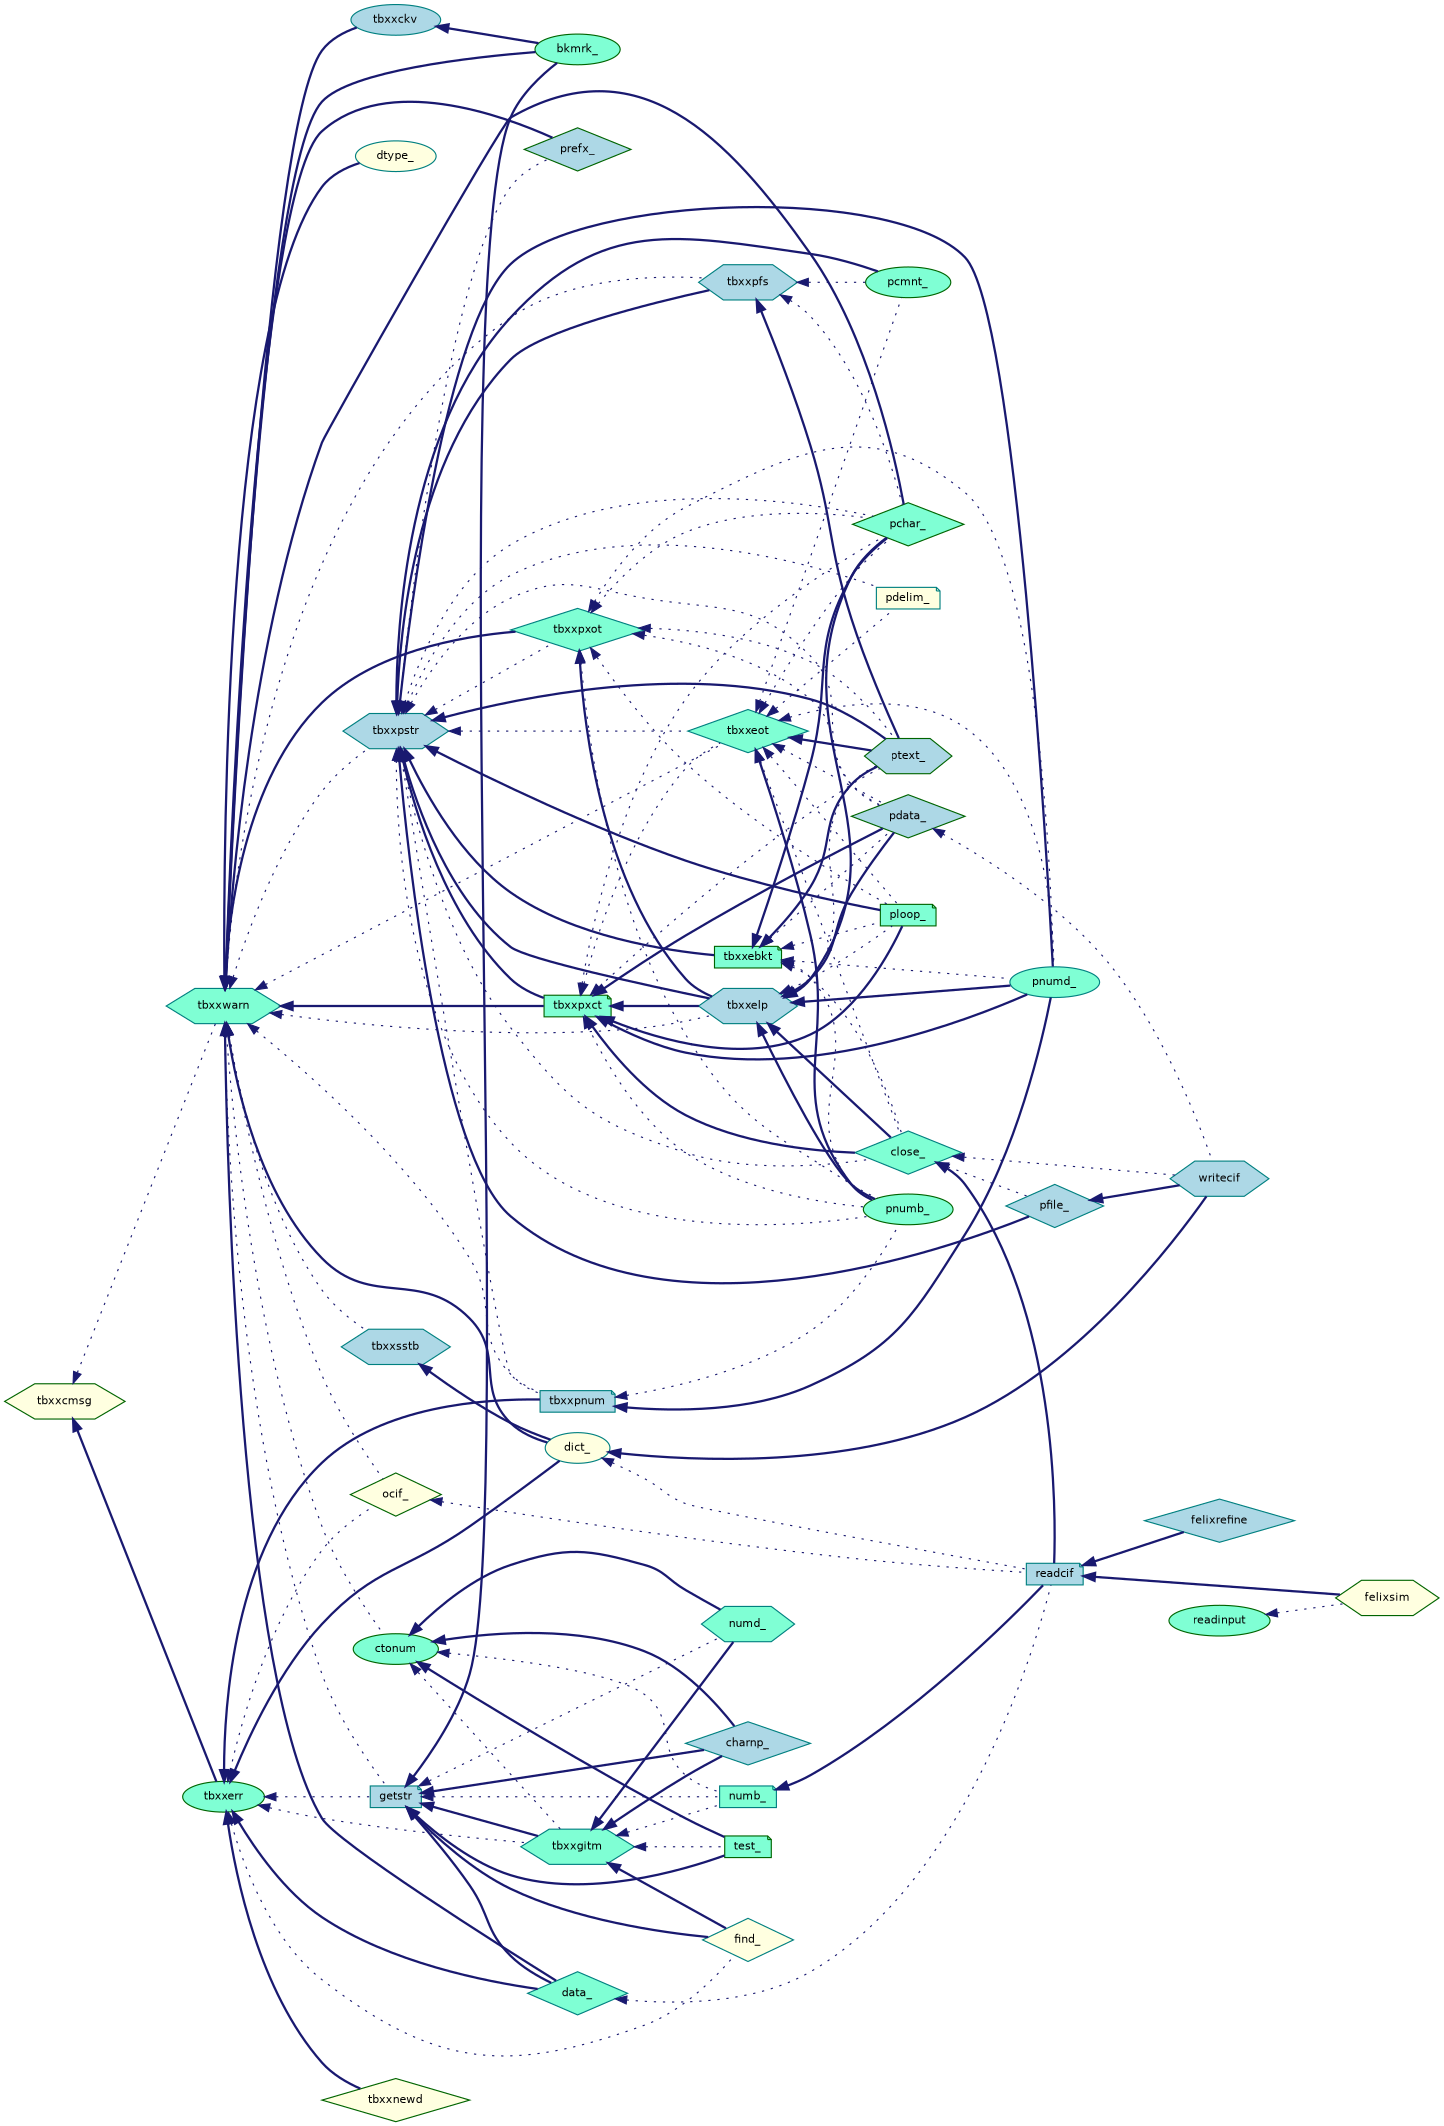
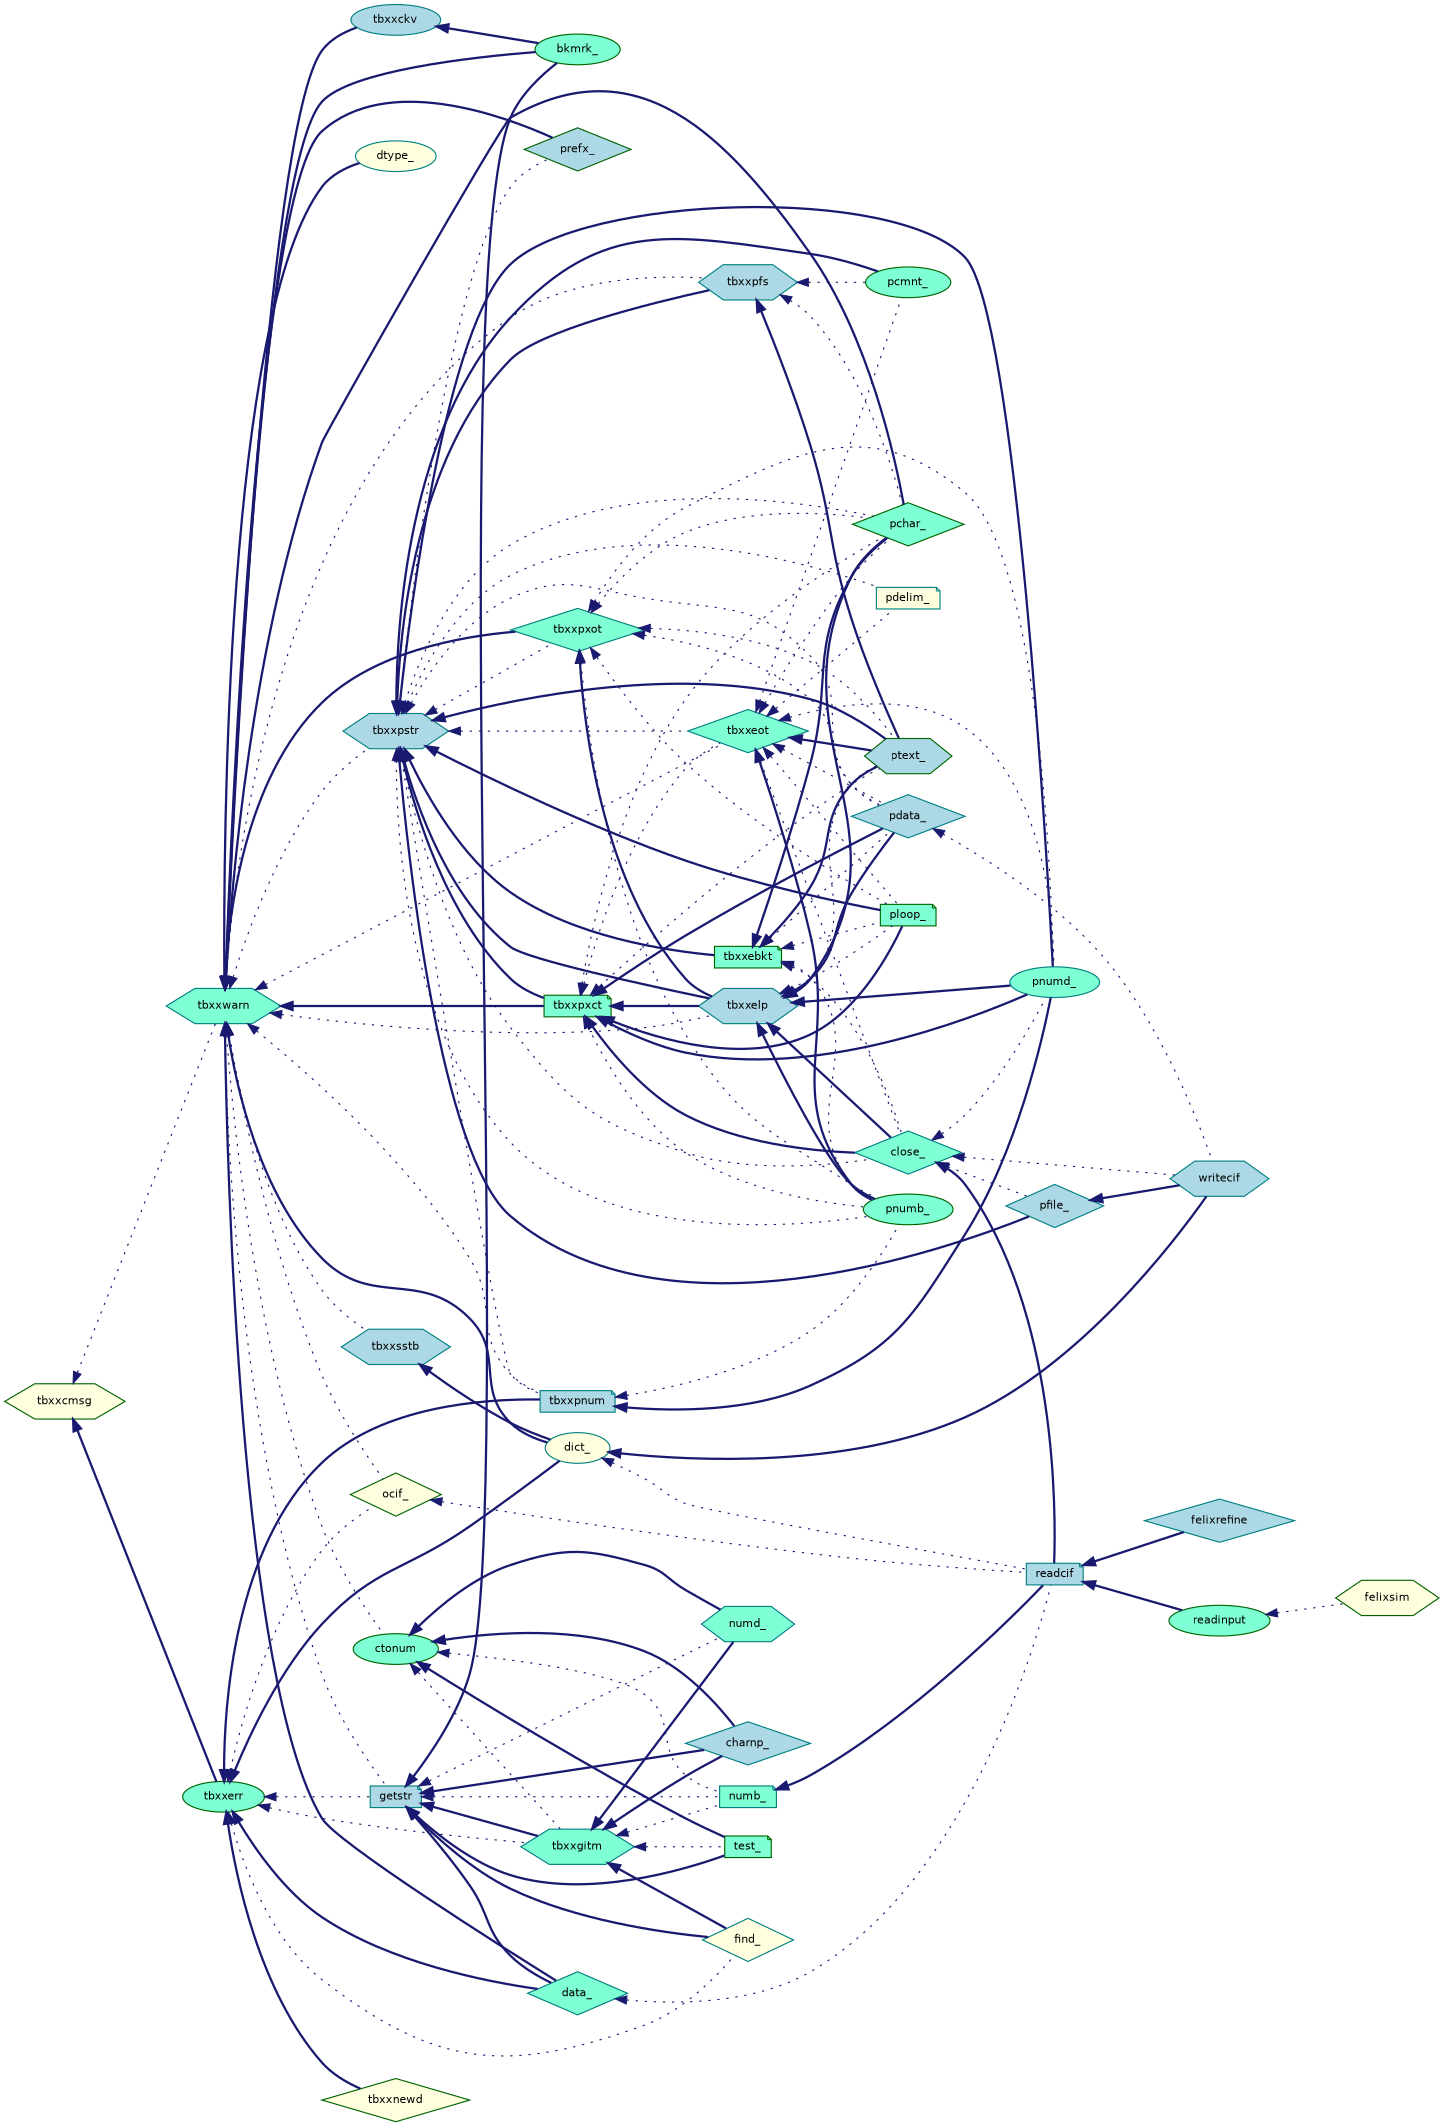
(908, 816) -> (908, 816)
(902, 970) -> (1001, 1071)
(1217, 1586) -> (1138, 1598)
